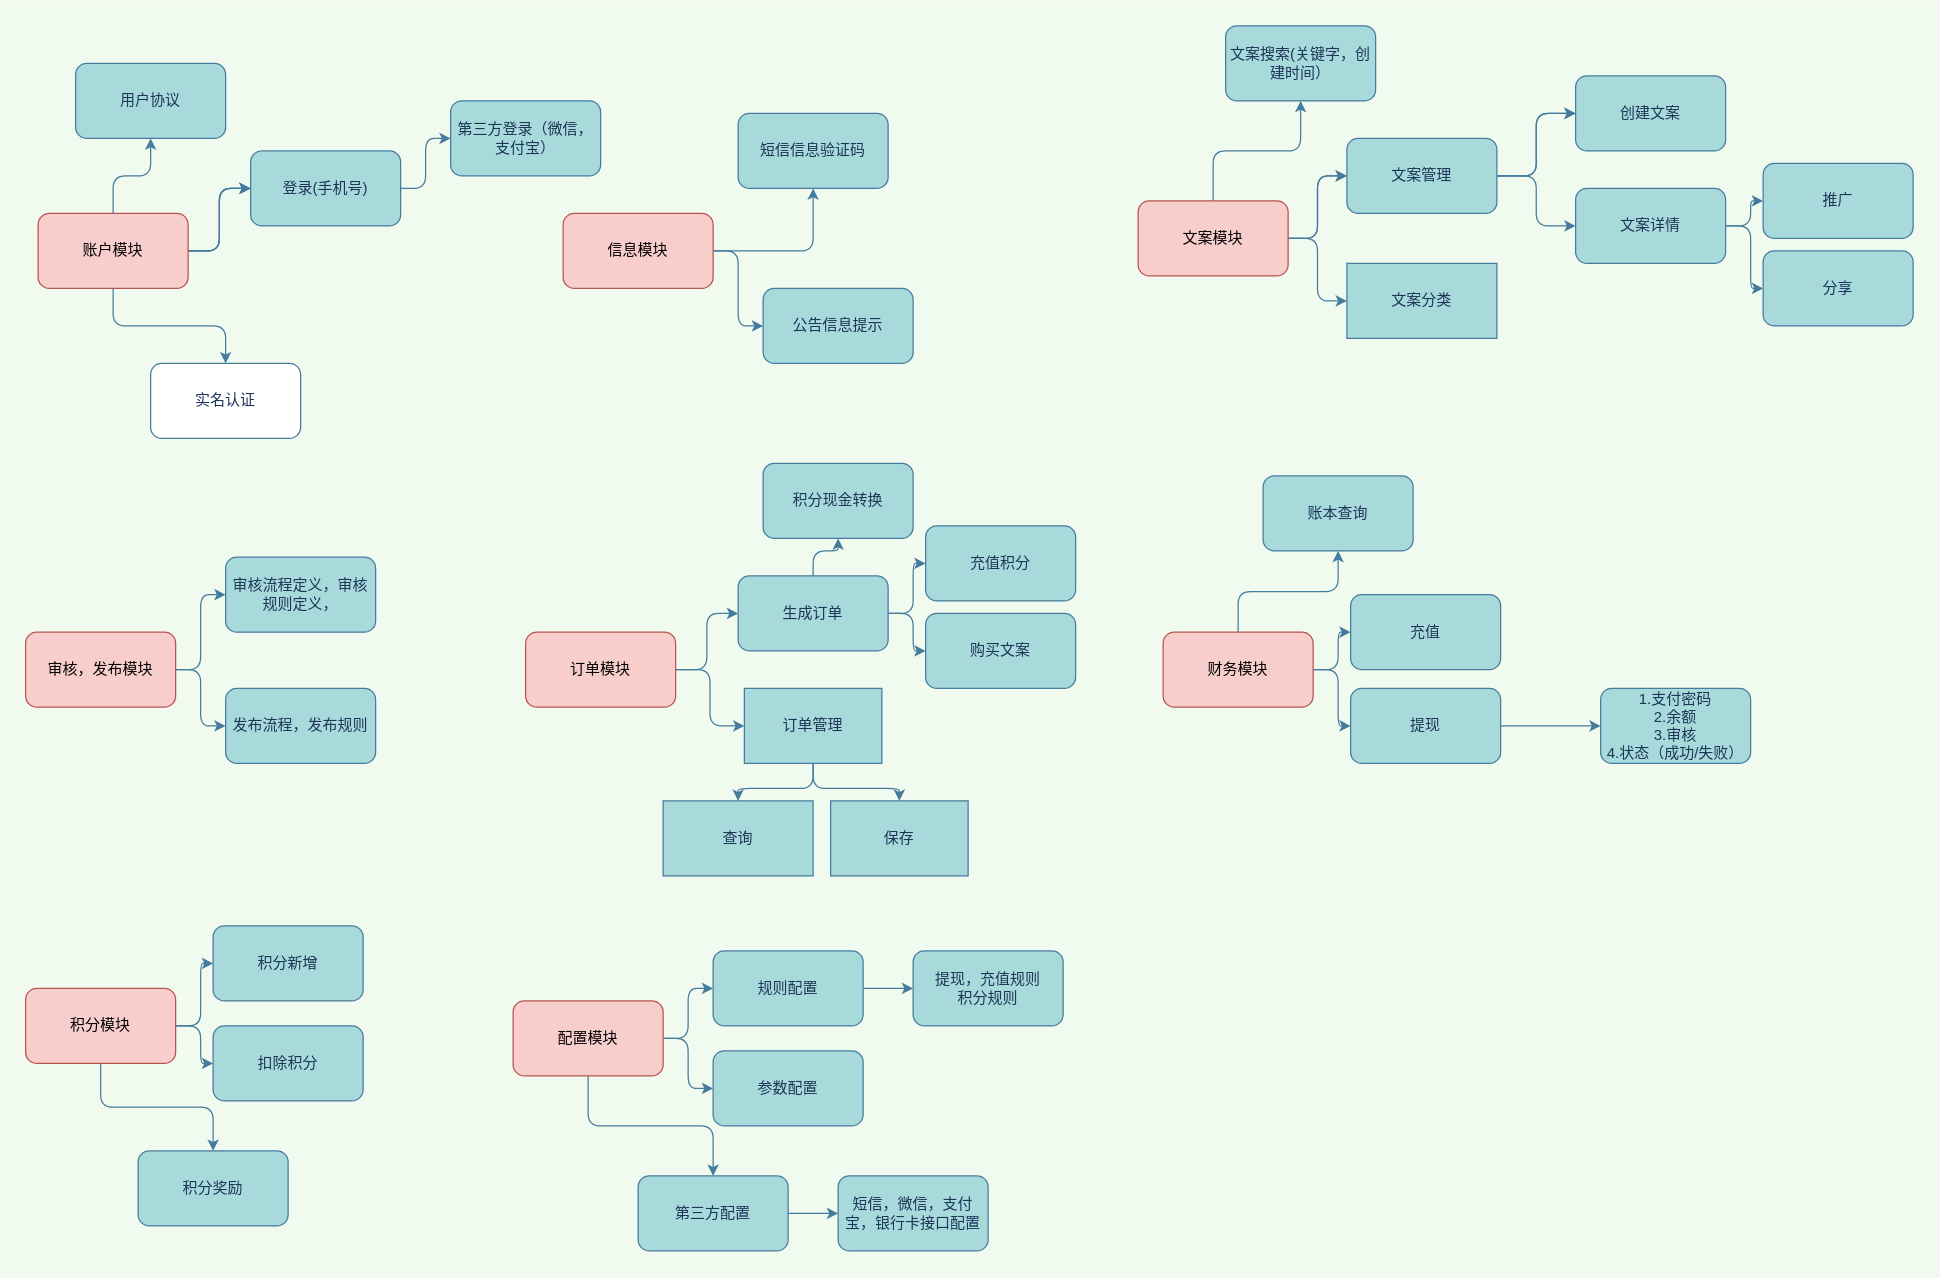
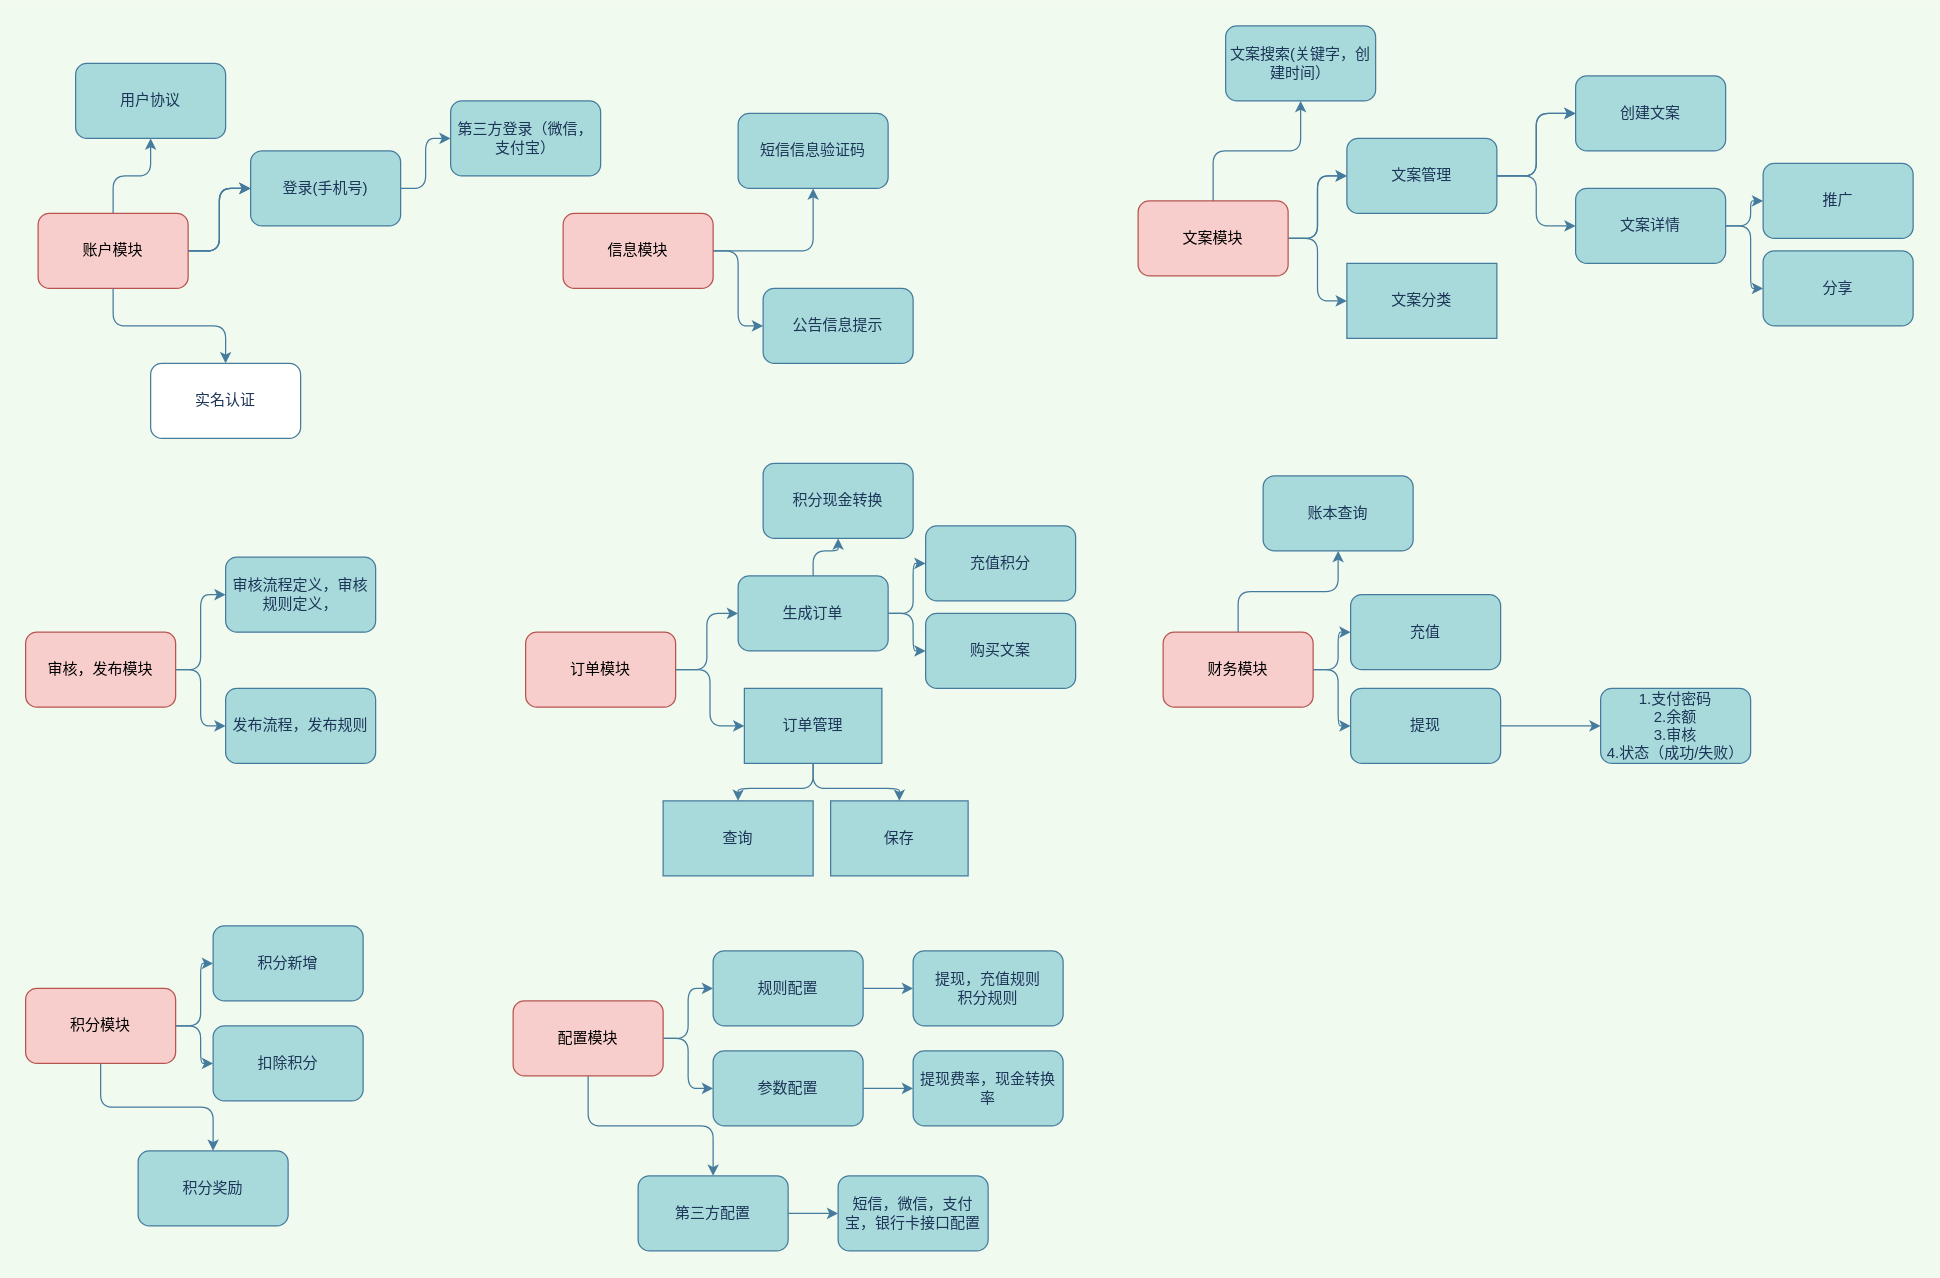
none -> (884, 1088)
none -> (988, 1088)
